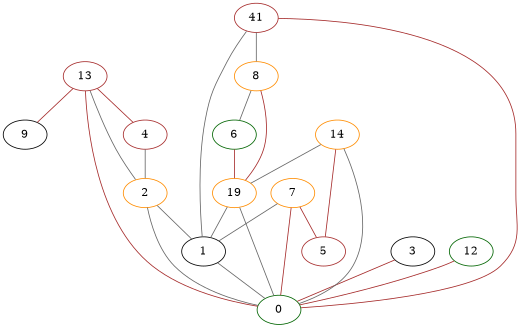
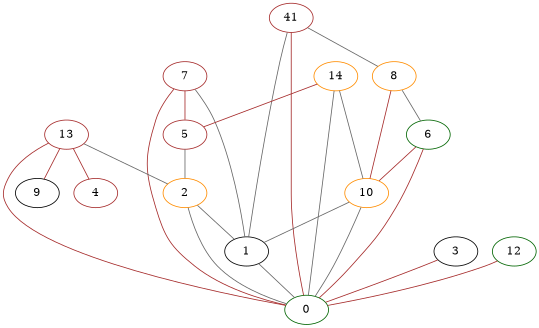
(145, 164) -> (185, 164)
(234, 193) -> (367, 193)
(293, 193) -> (185, 76)
none -> (381, 230)
